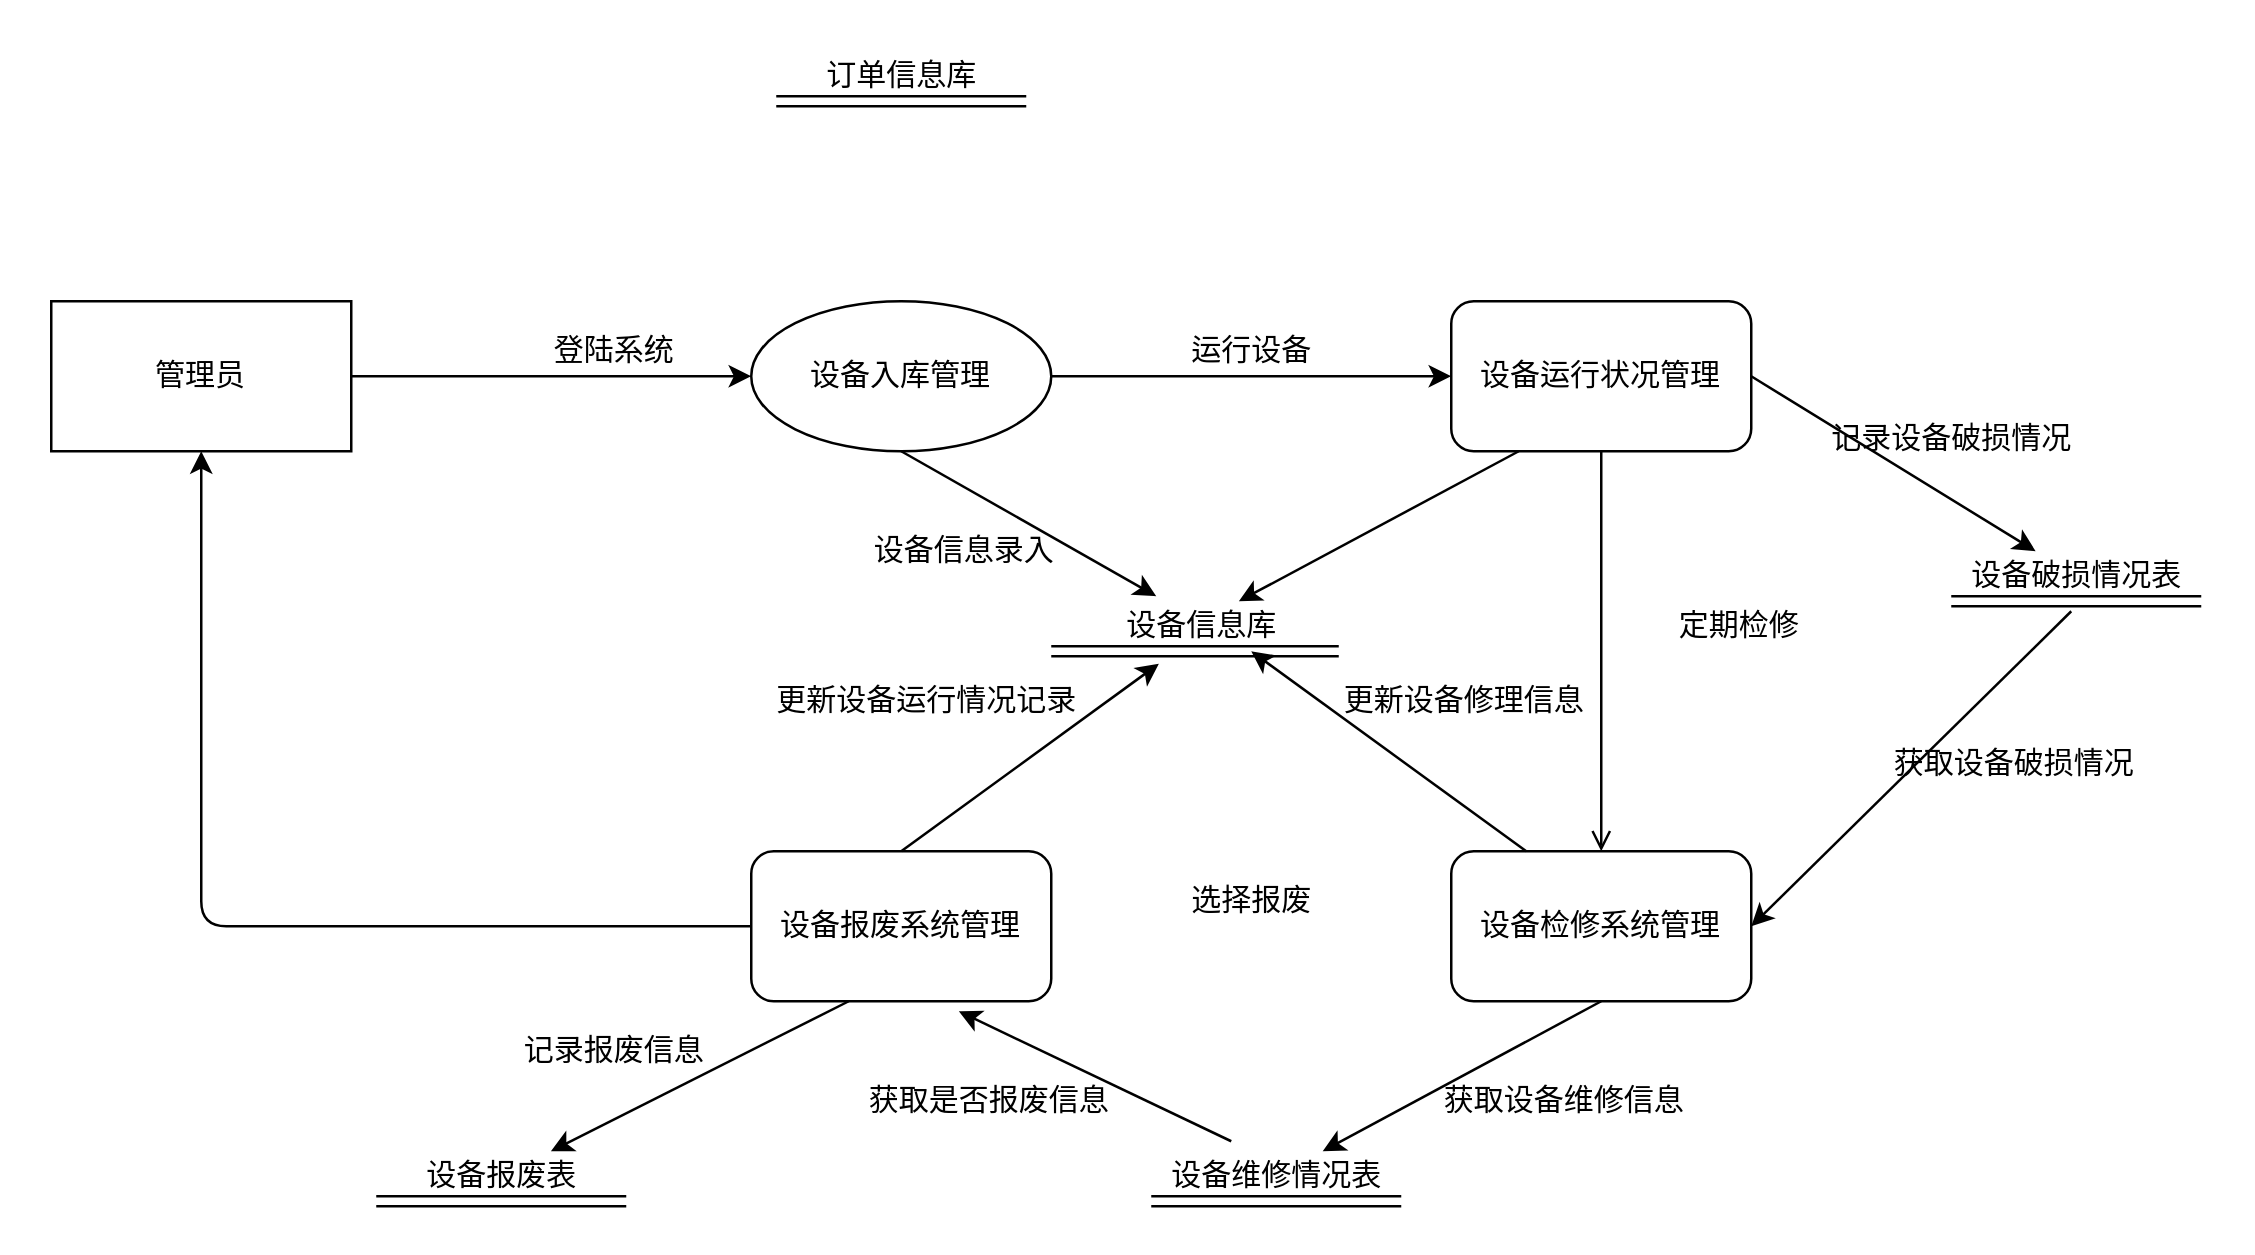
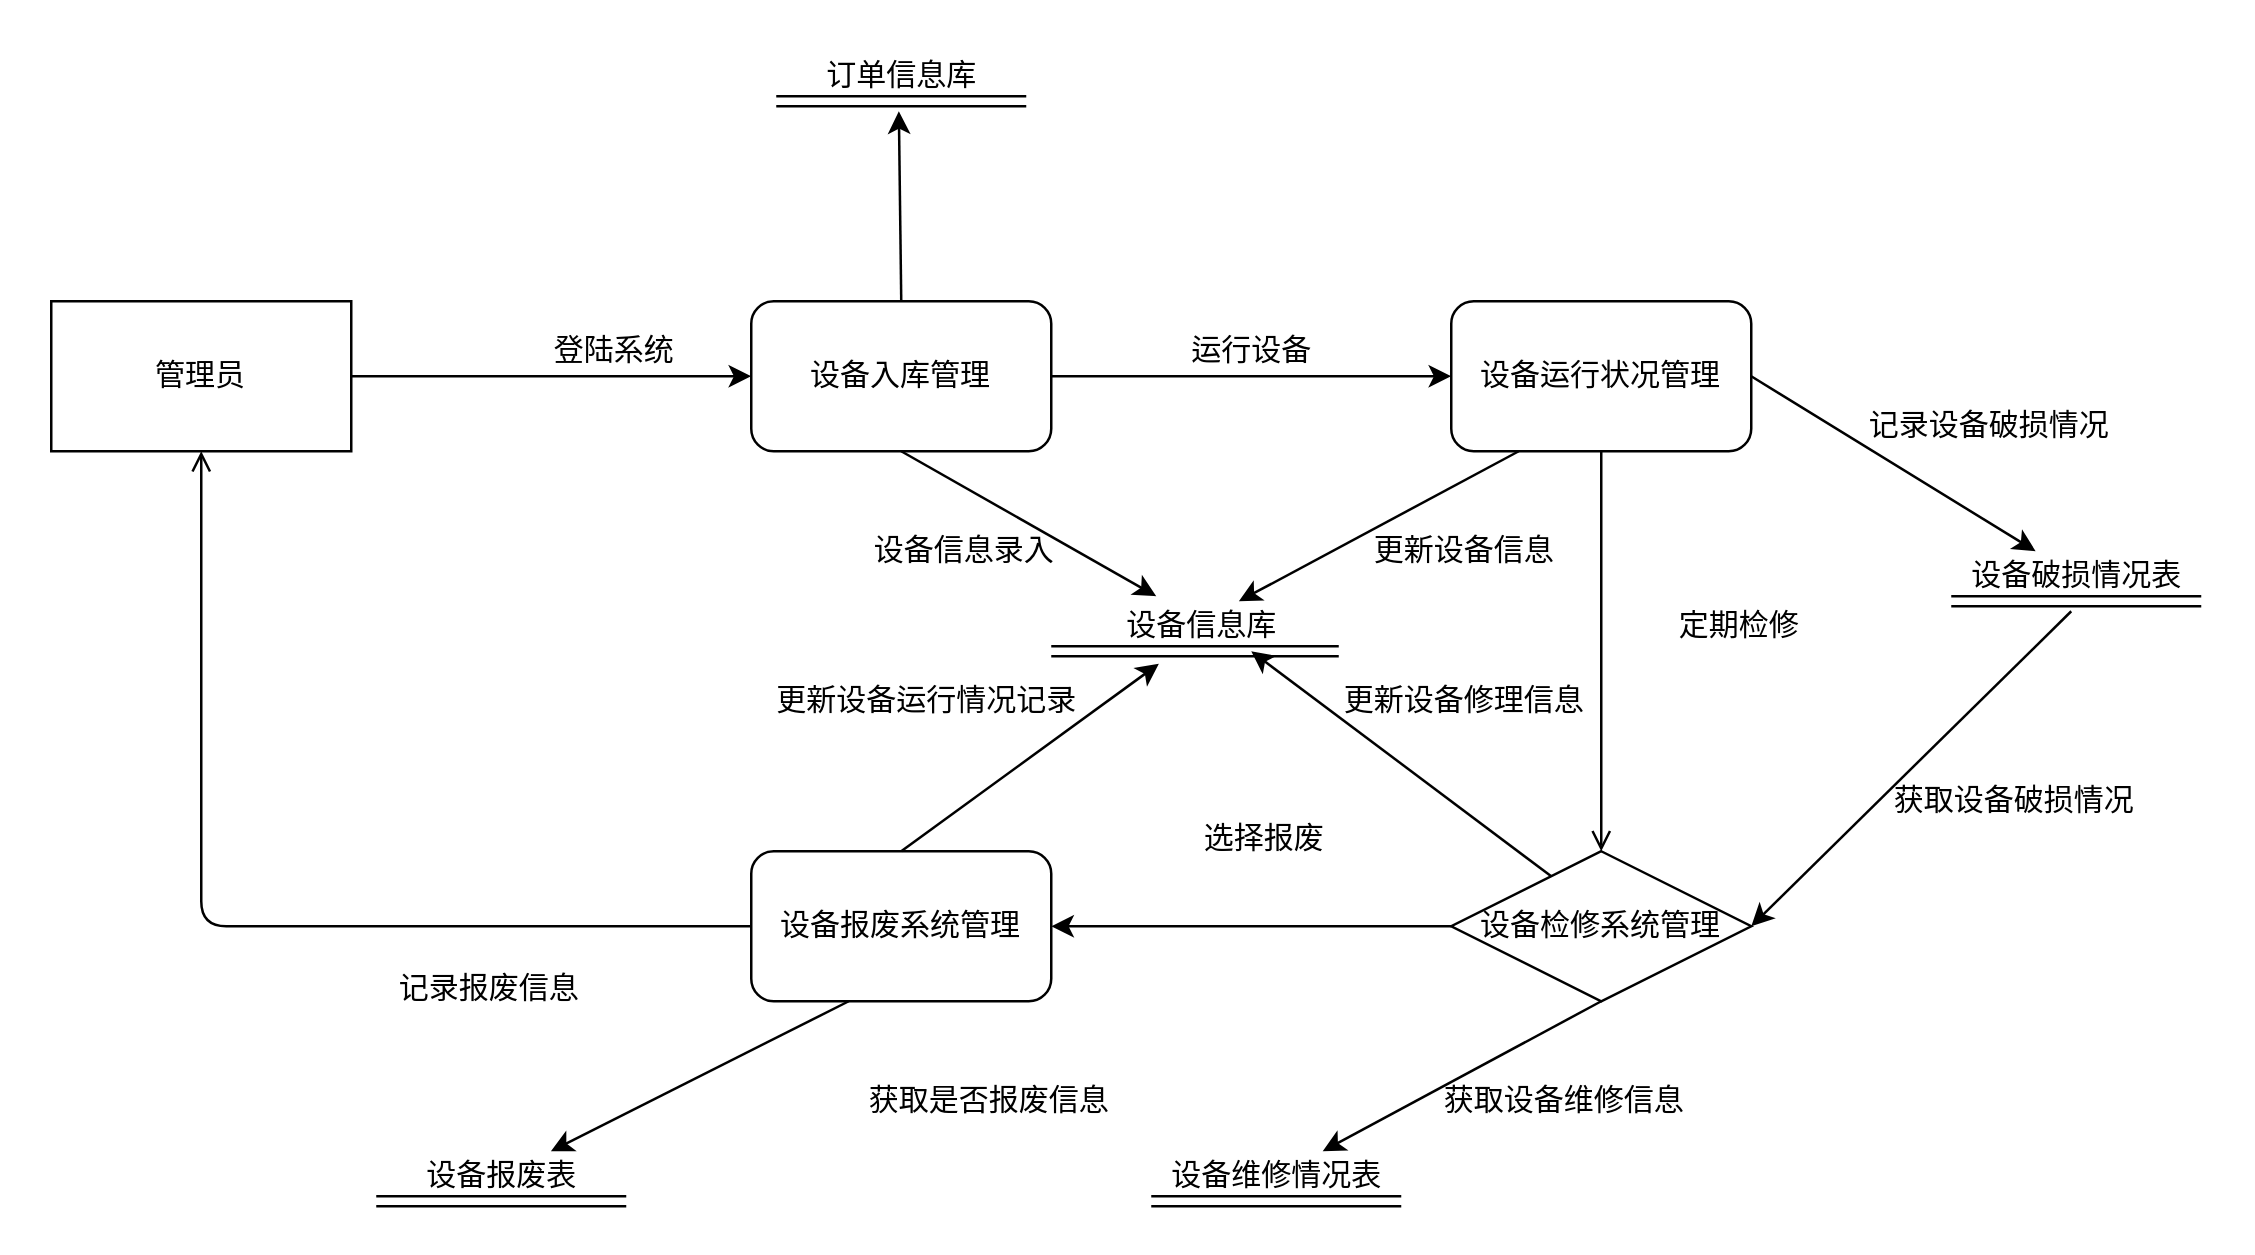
none -> (900, 214)
(901, 376) -> (901, 376)
(1951, 439) -> (1989, 426)
(201, 469) -> (201, 465)
none -> (1464, 551)
(2014, 764) -> (2014, 801)
(1251, 901) -> (1264, 839)
none -> (1259, 926)
(1601, 926) -> (1601, 926)
(614, 1051) -> (489, 989)
(1103, 1080) -> none
